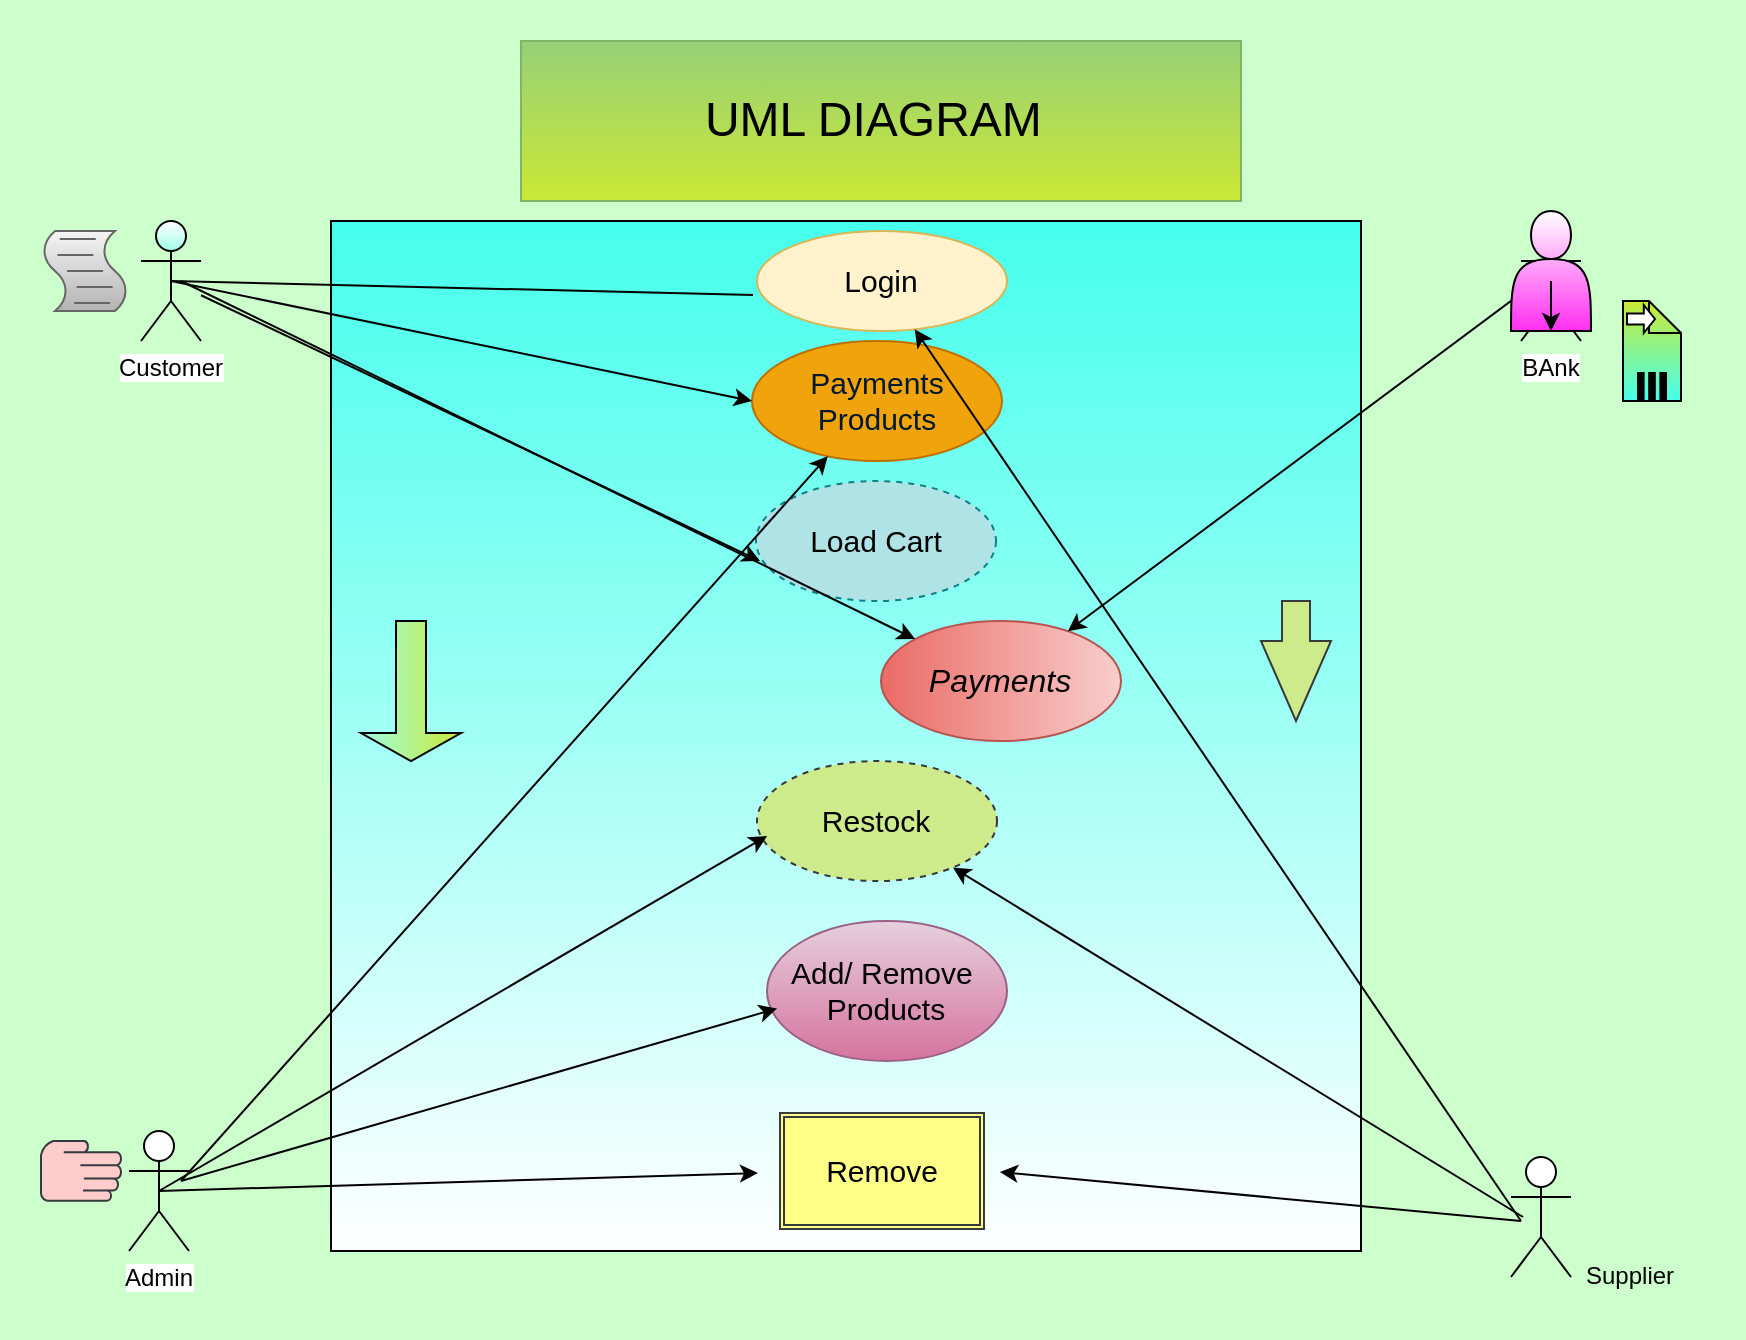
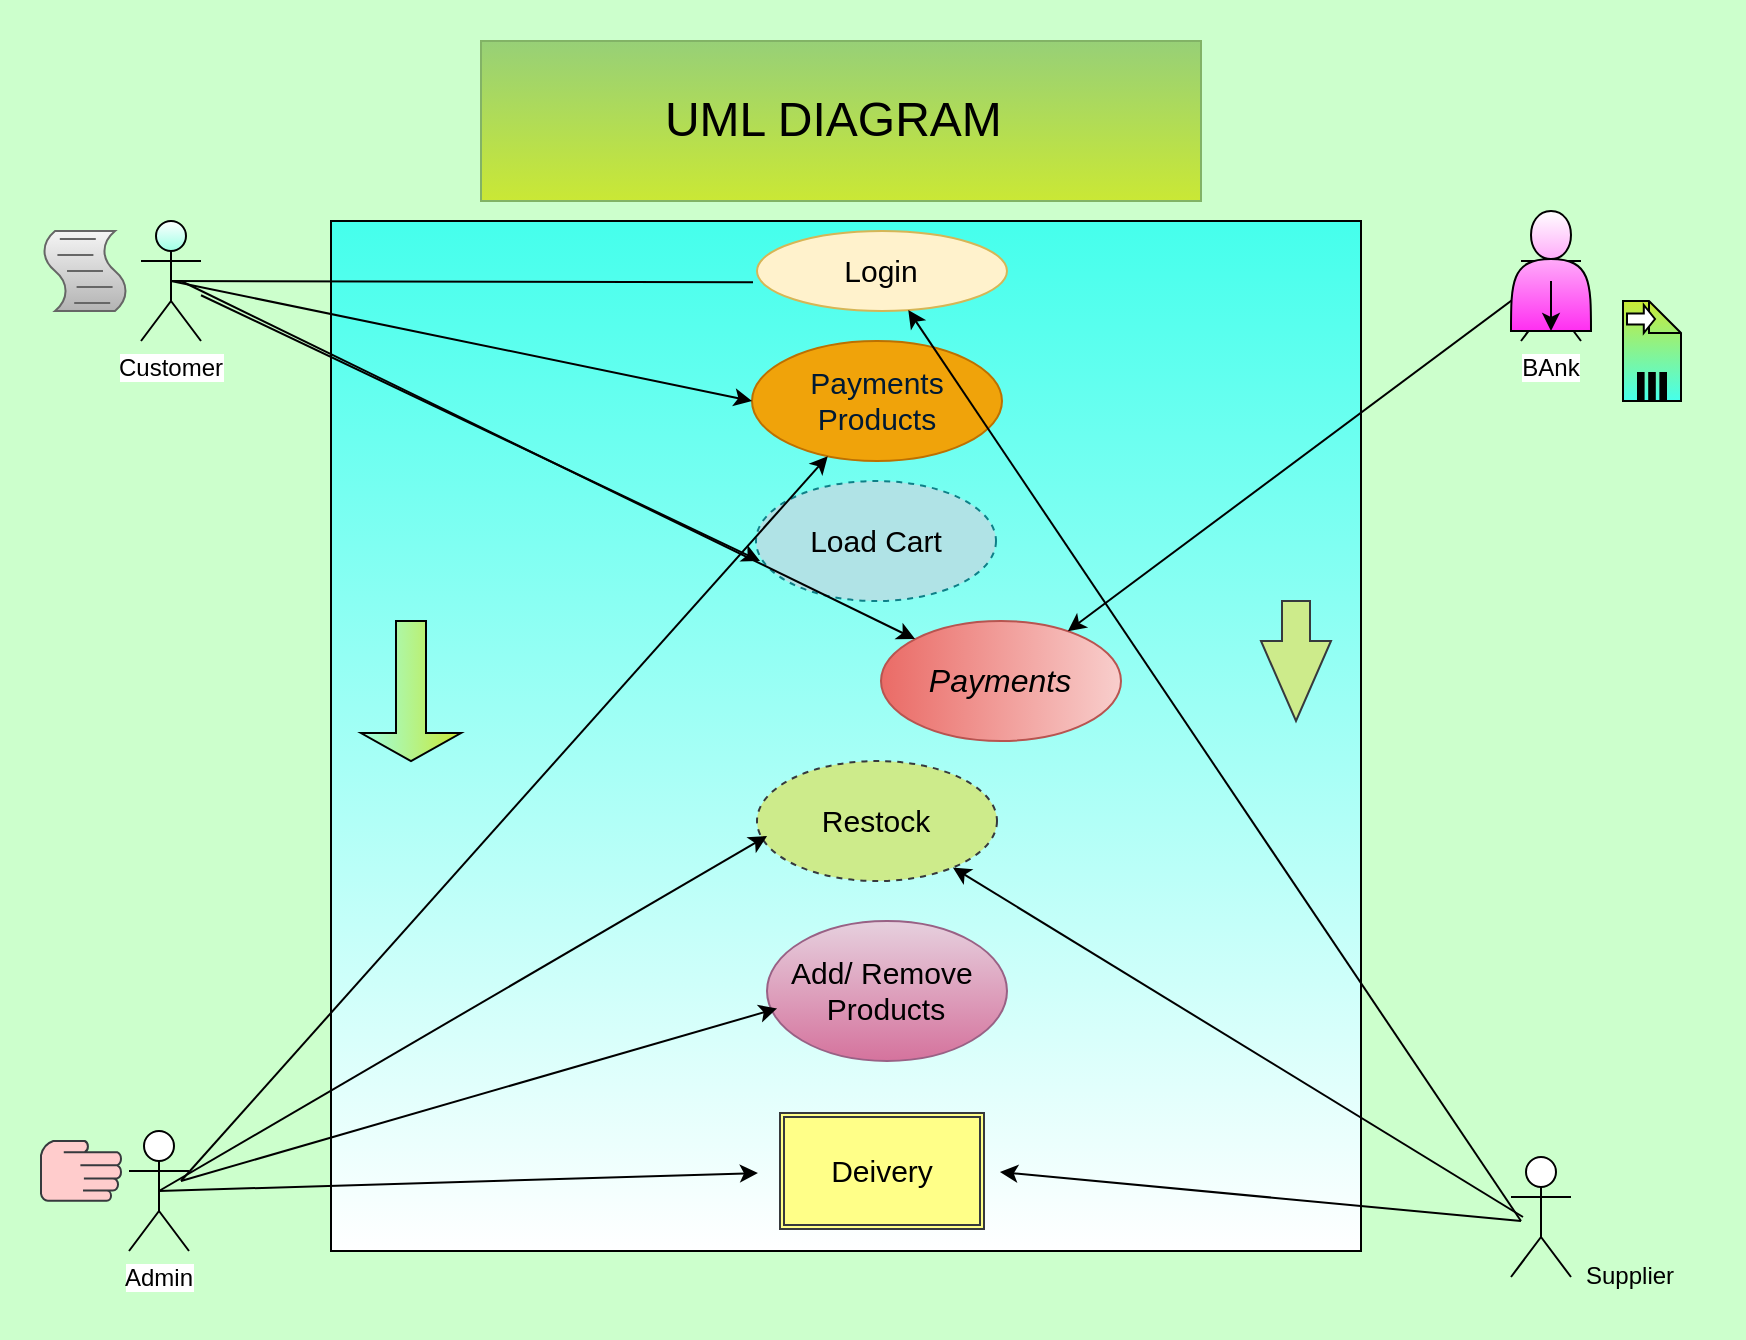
(881, 121) -> (841, 121)
(882, 281) -> (882, 271)
(883, 1171) -> (883, 1171)
